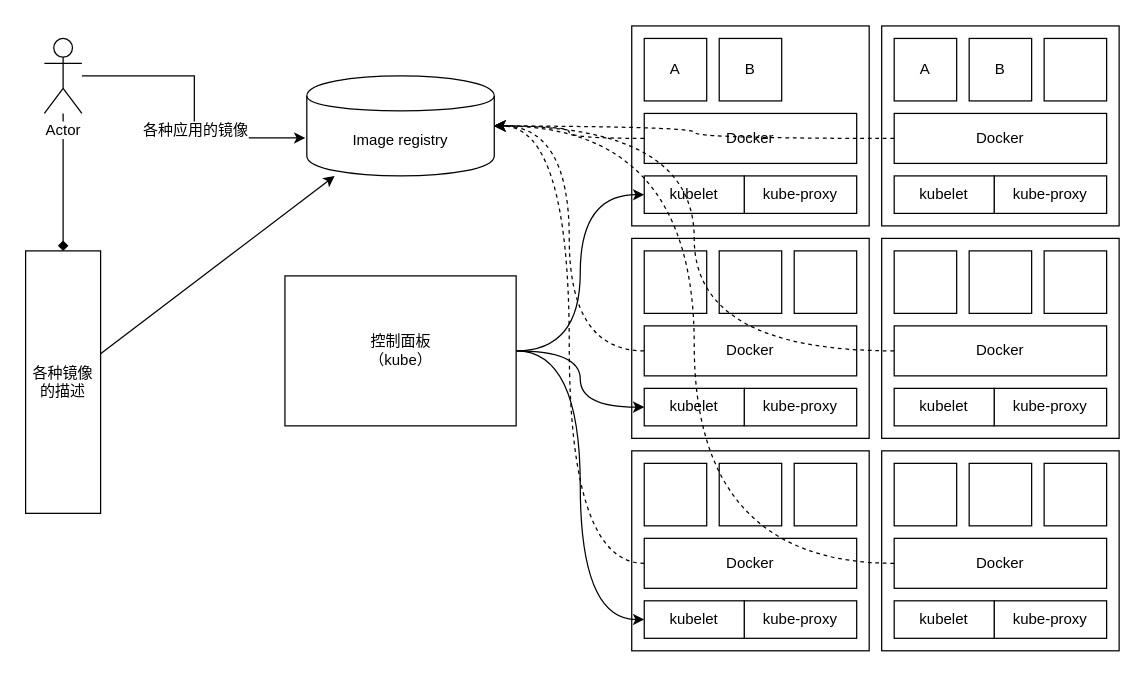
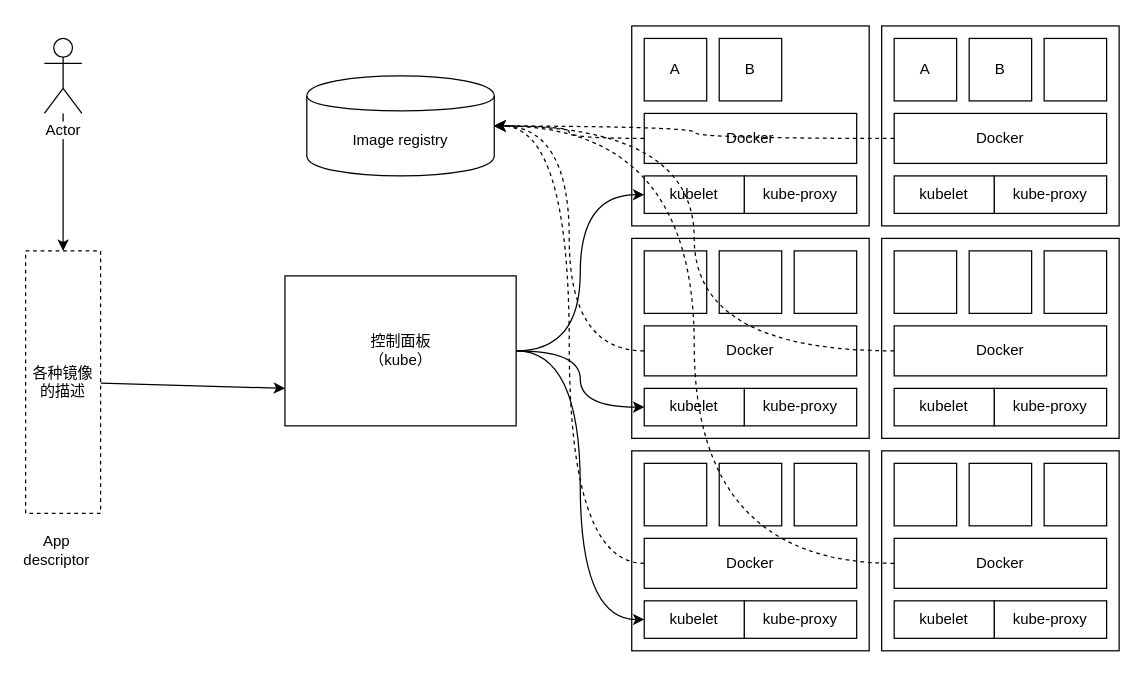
(172, 76) -> none
(63, 240) -> (63, 241)
(215, 267) -> (189, 385)
(63, 382) -> (63, 382)
none -> (57, 551)
